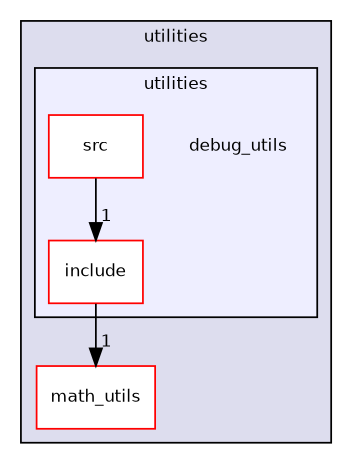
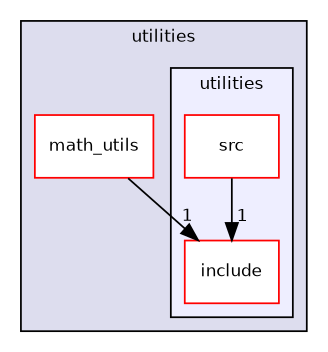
(239, 146) -> none
(96, 328) -> (157, 204)
